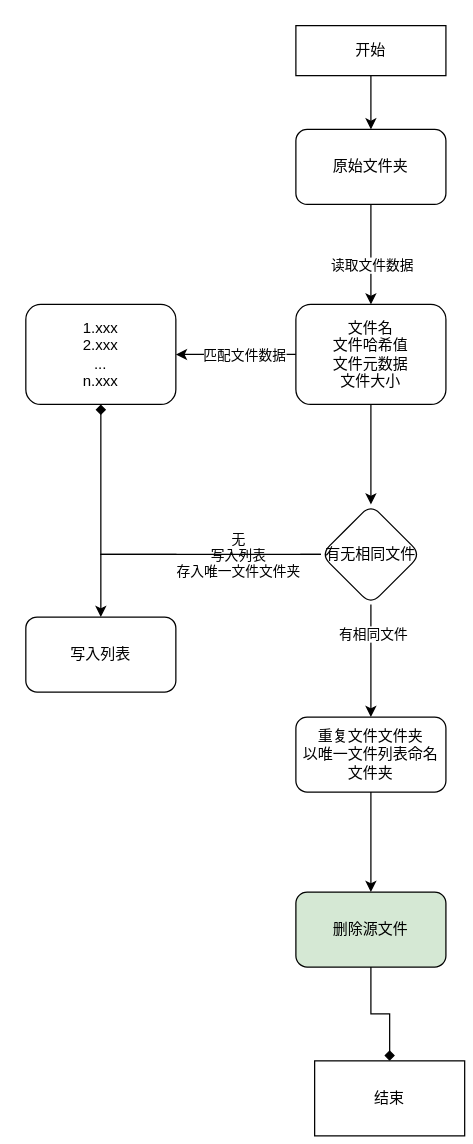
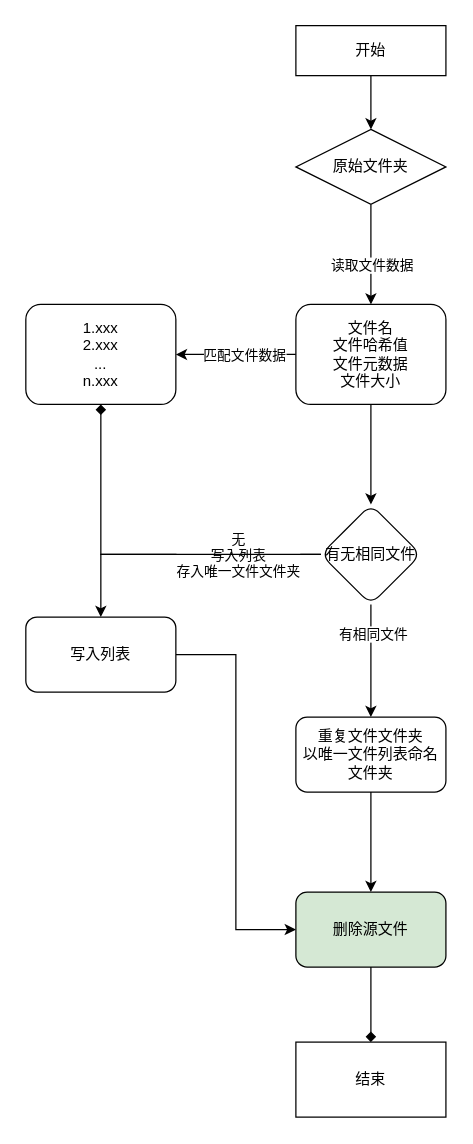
(371, 167) -> (371, 167)
none -> (236, 787)
(389, 1098) -> (371, 1079)
